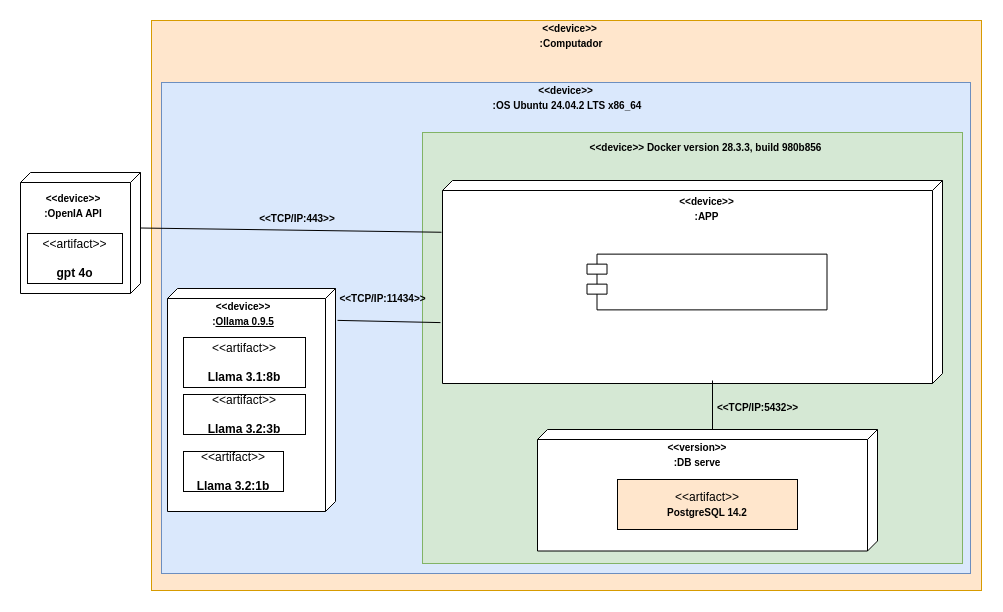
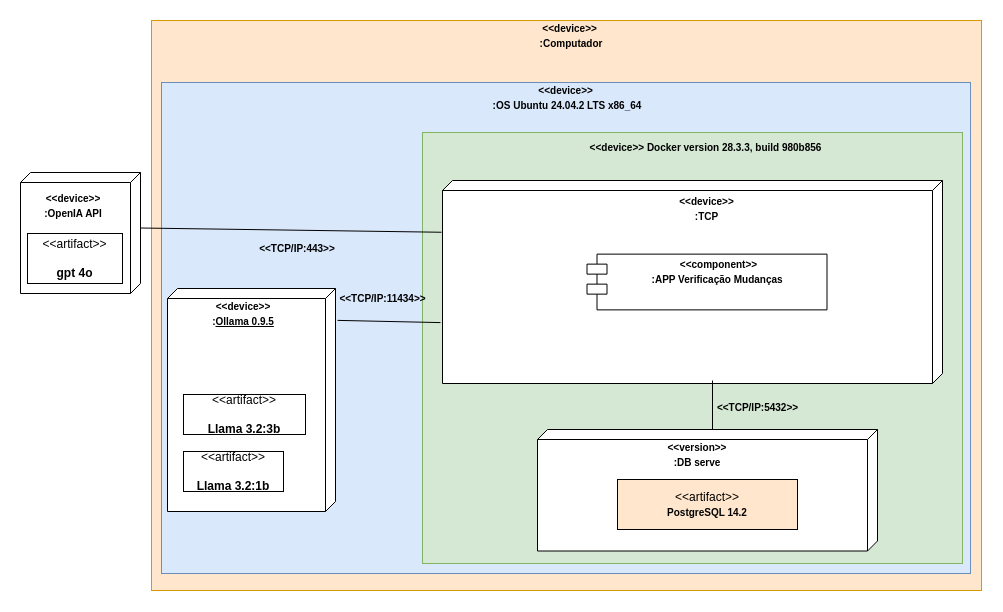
(707, 209) -> (707, 209)
(298, 219) -> (298, 249)
none -> (719, 271)
(245, 363) -> none
